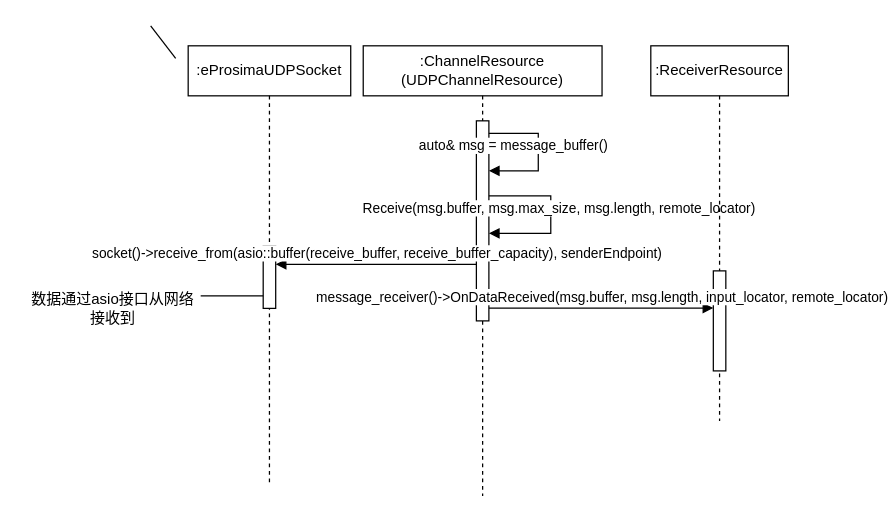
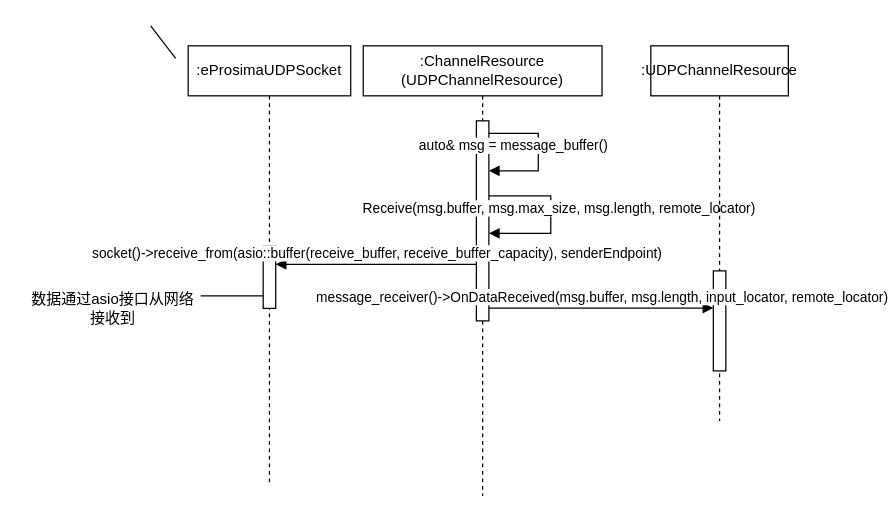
(719, 71) -> (719, 71)
